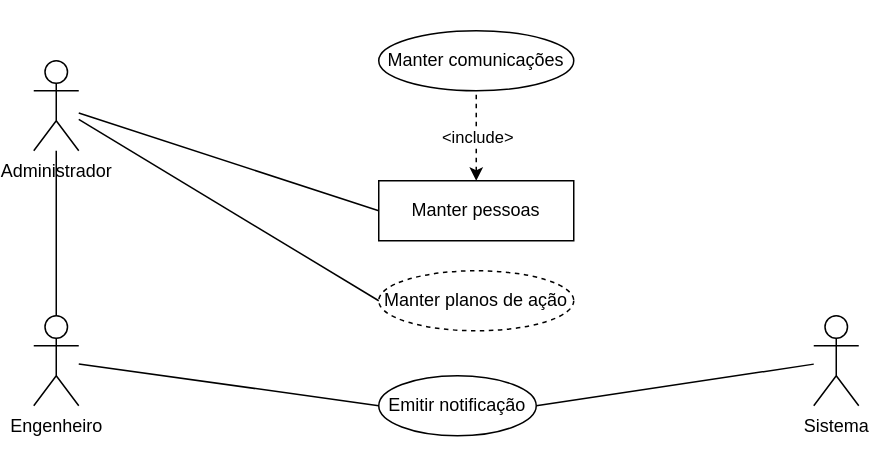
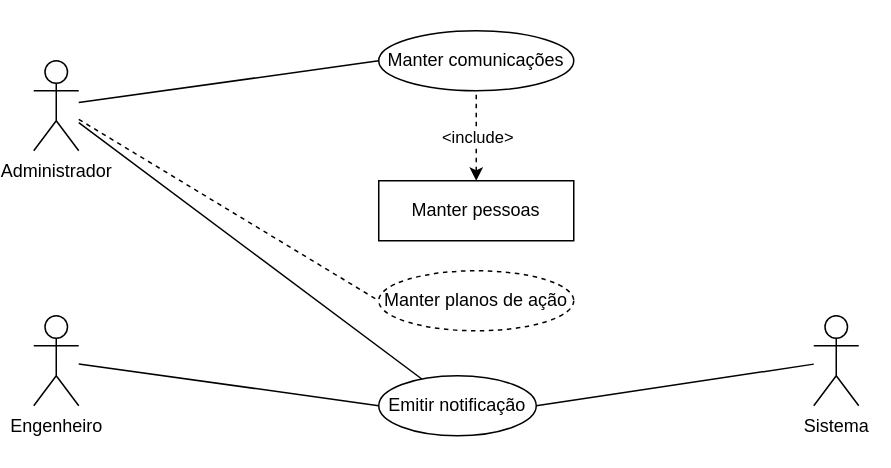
(228, 162) -> (250, 251)
(229, 210) -> (229, 210)
(56, 233) -> (229, 82)
